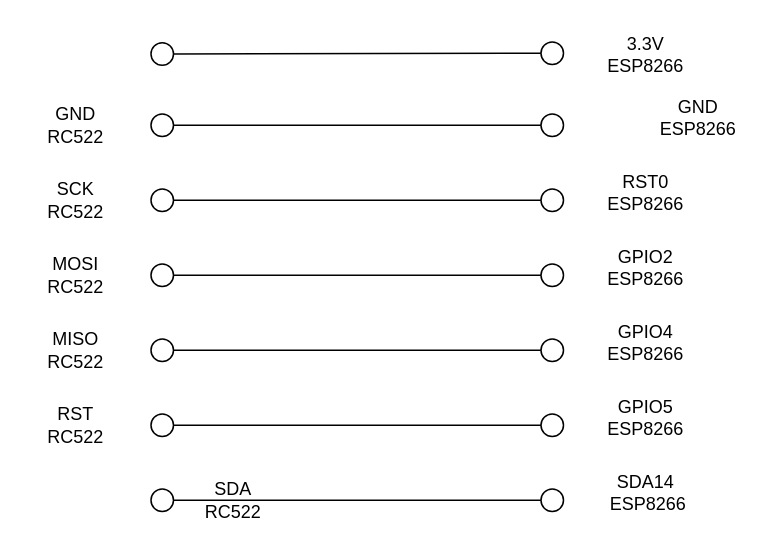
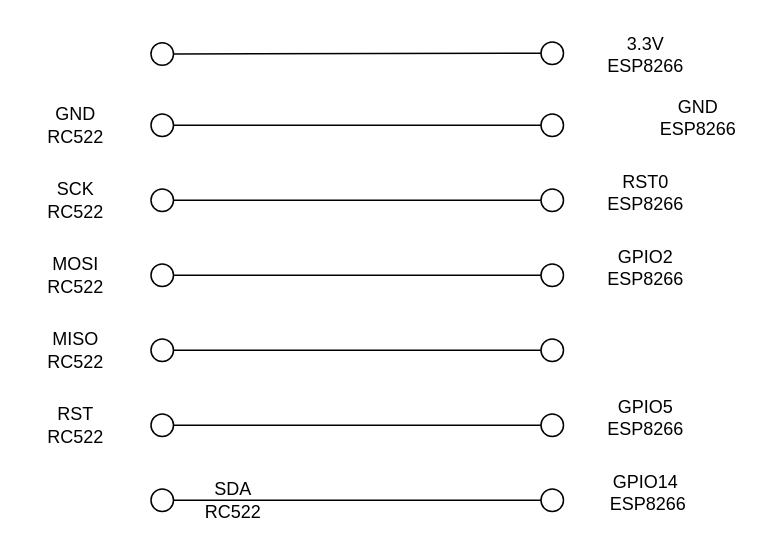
(646, 343) -> none
(646, 493) -> (646, 493)
